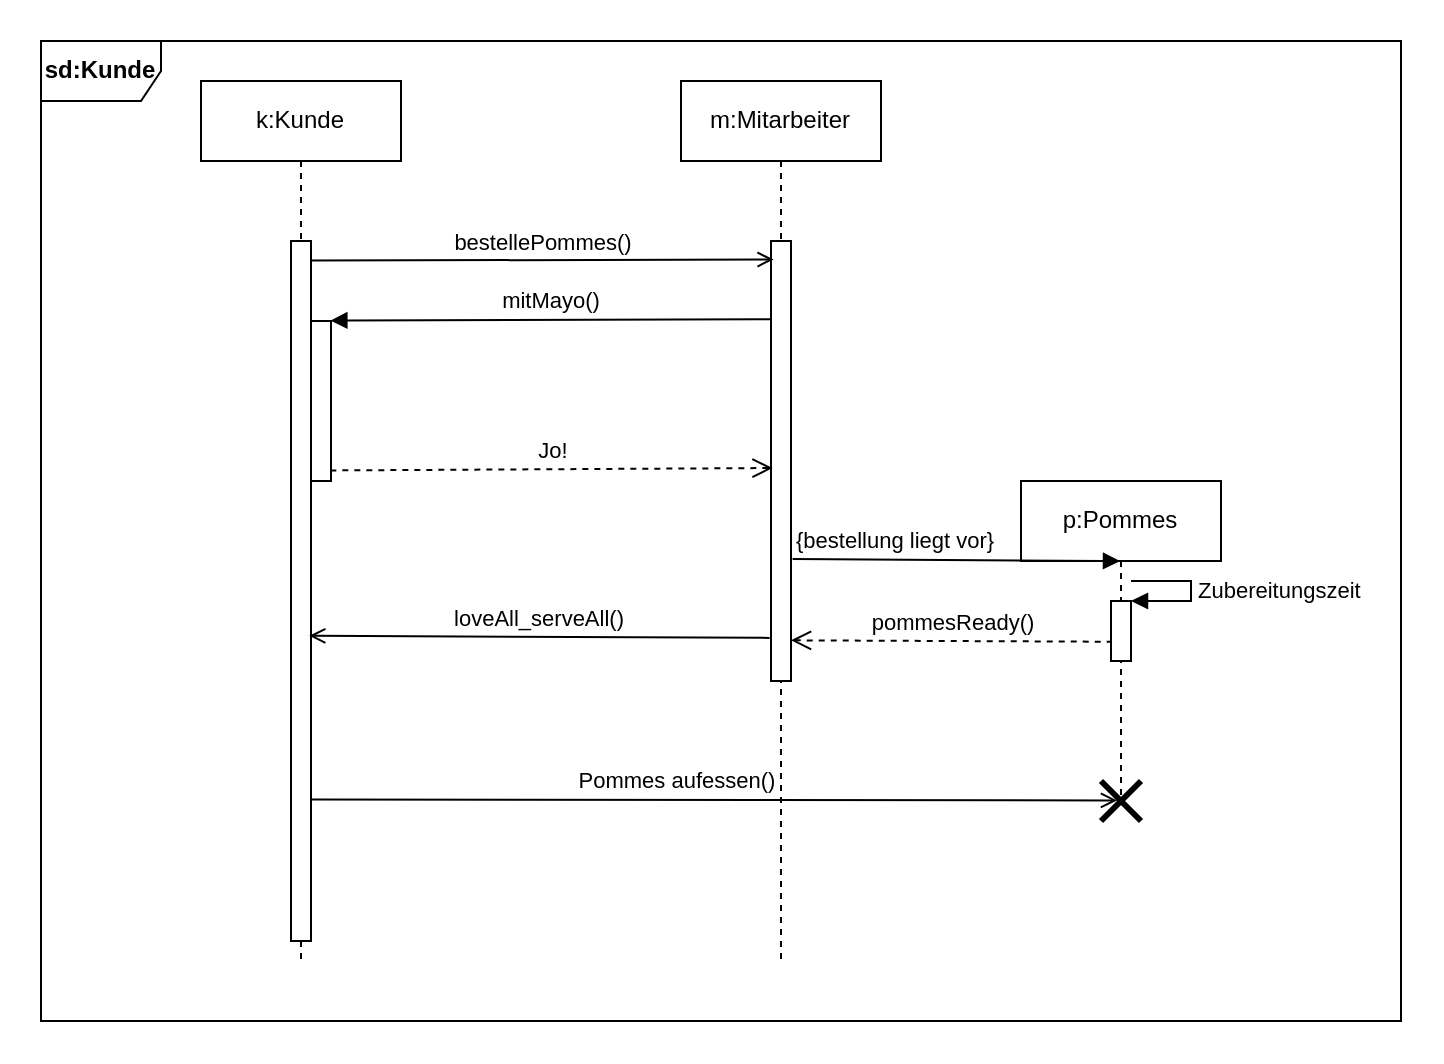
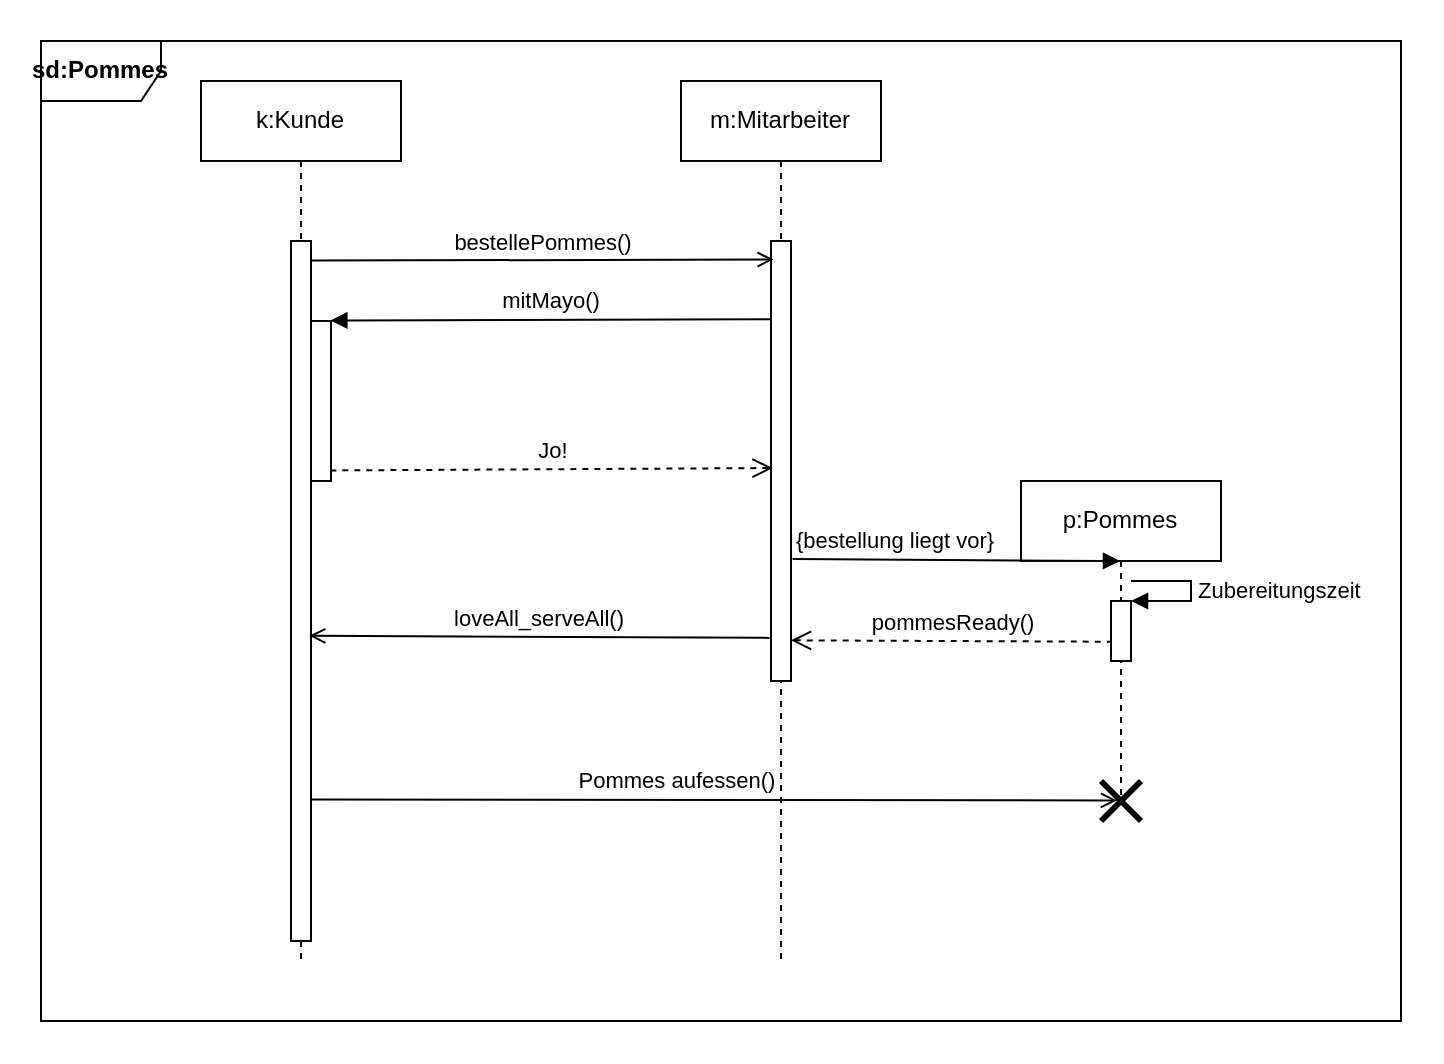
(101, 71) -> (101, 71)
